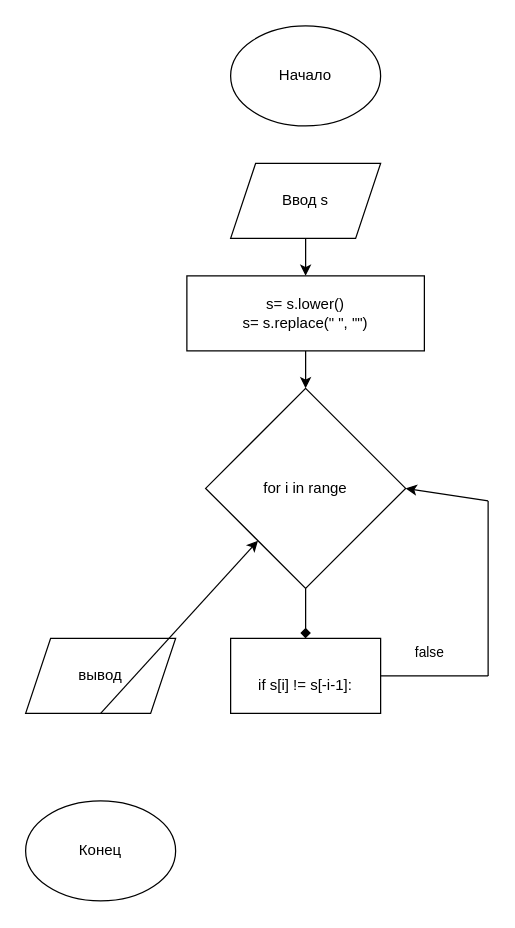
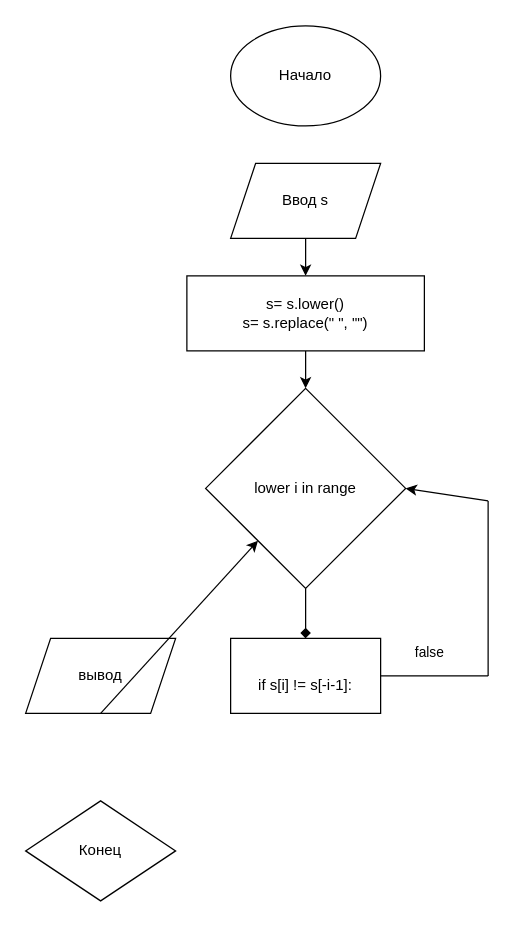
(306, 488) -> (306, 488)
(101, 851) -> (101, 851)
